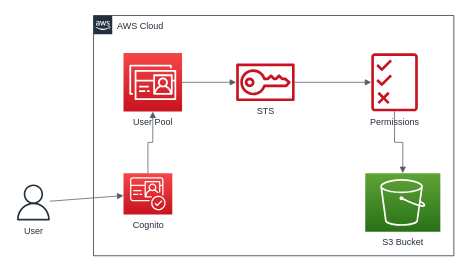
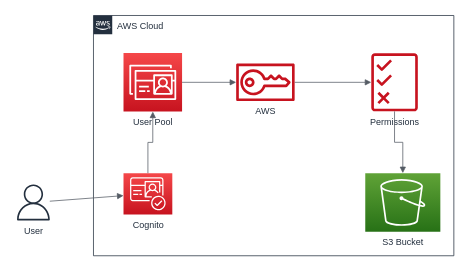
(266, 112) -> (266, 112)
